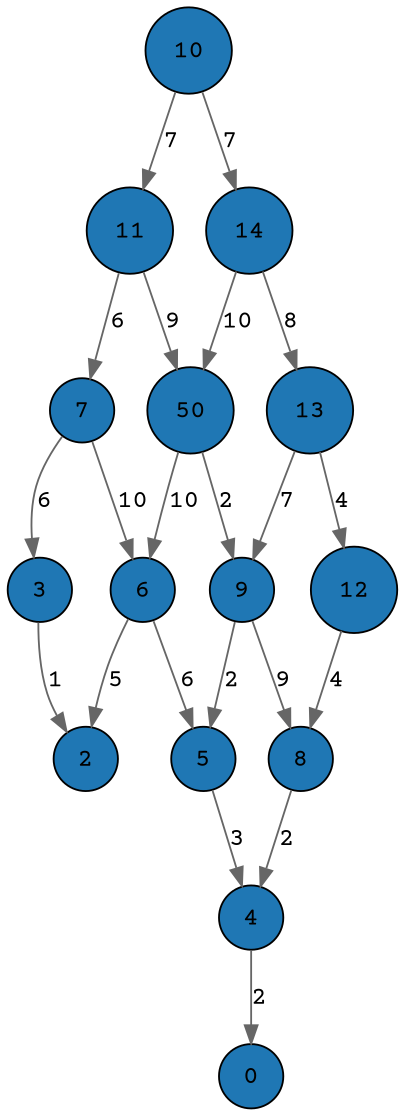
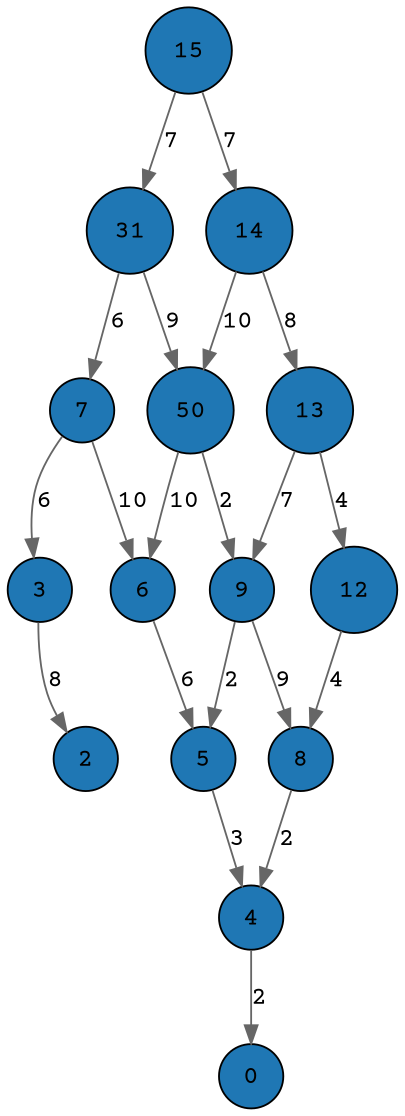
(189, 51) -> (189, 51)
(130, 231) -> (130, 231)
(109, 663) -> none
(55, 680) -> (55, 680)
